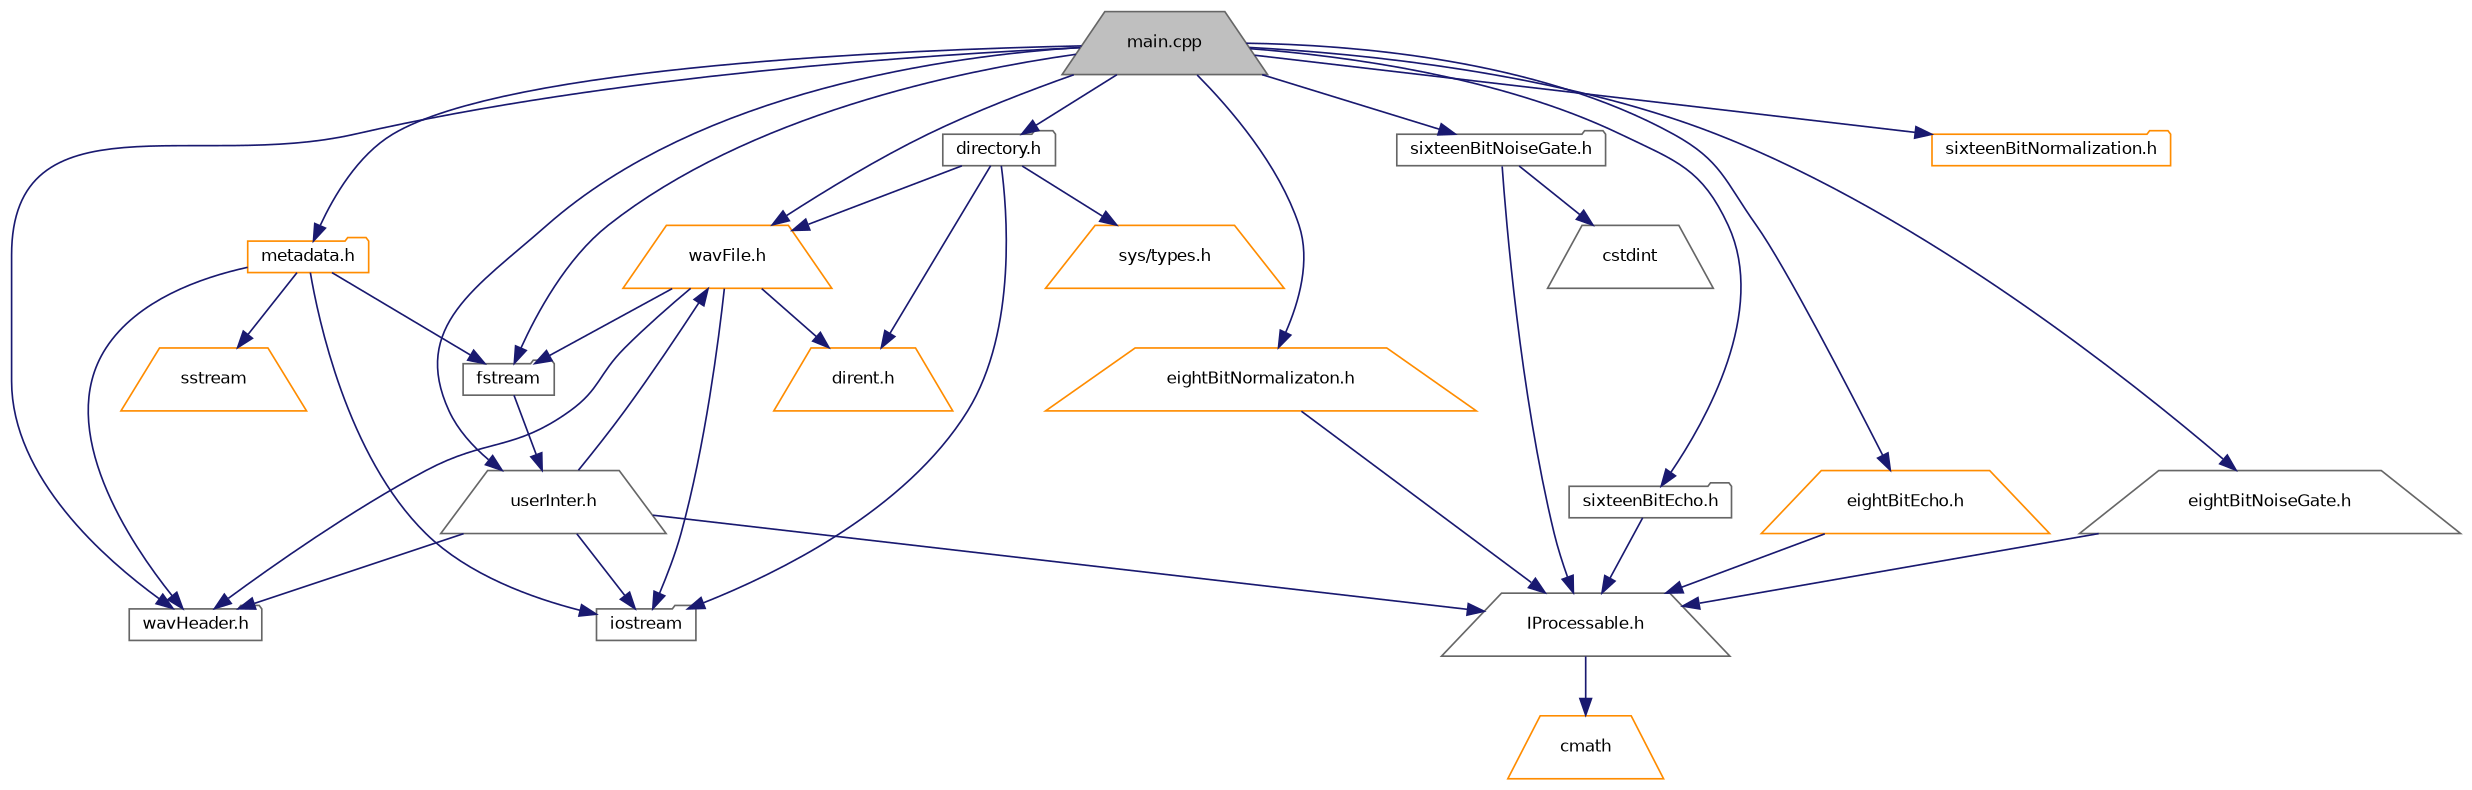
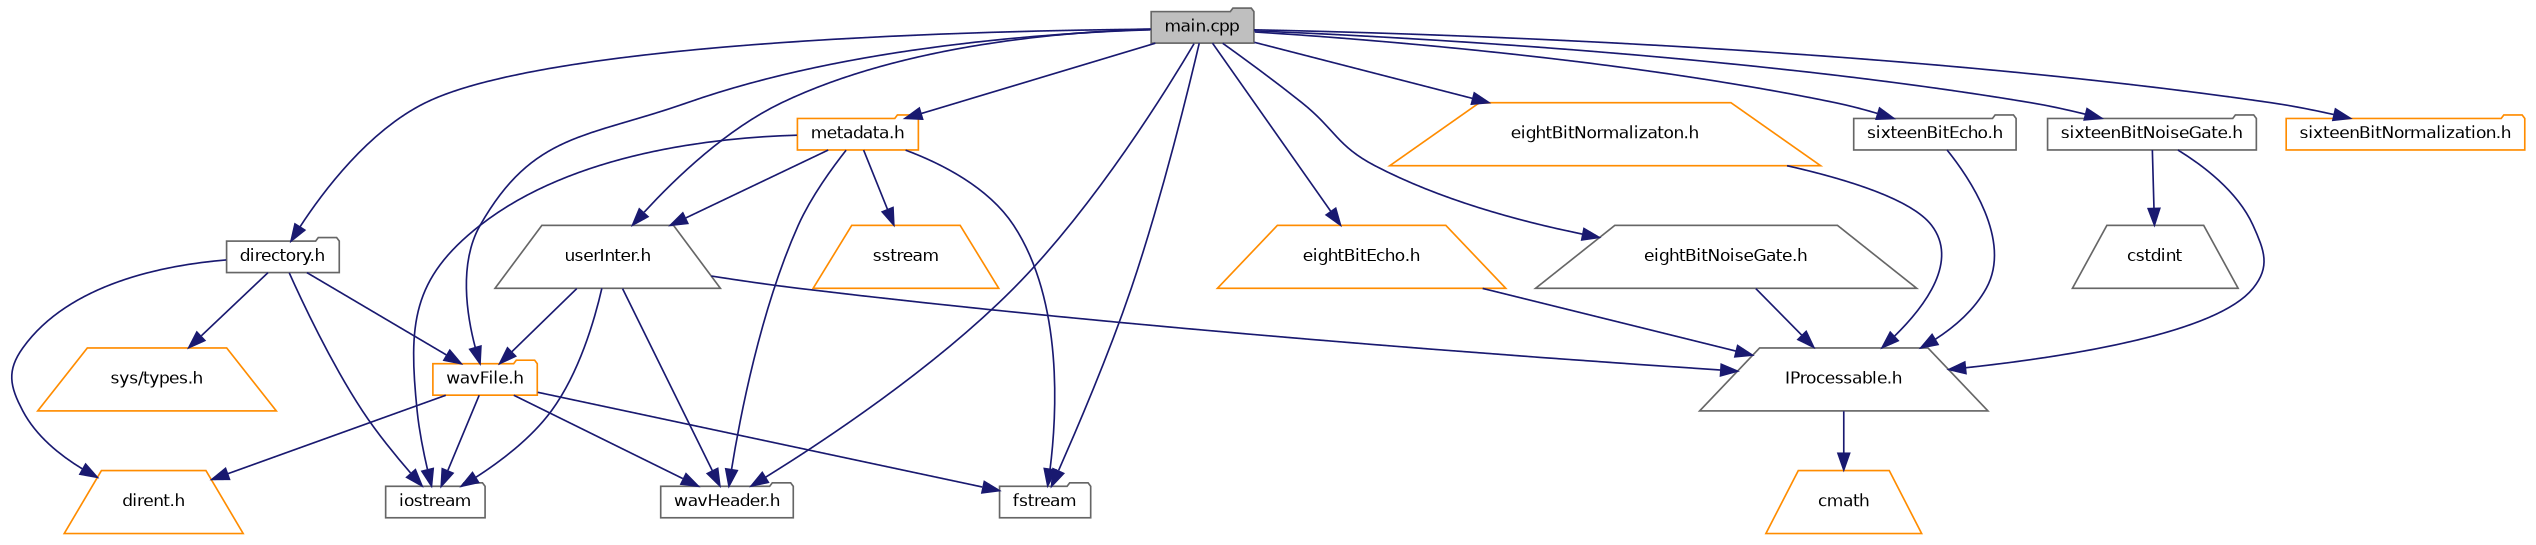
(1165, 43) -> (1203, 27)
(727, 257) -> (485, 379)
(525, 424) -> (757, 184)
